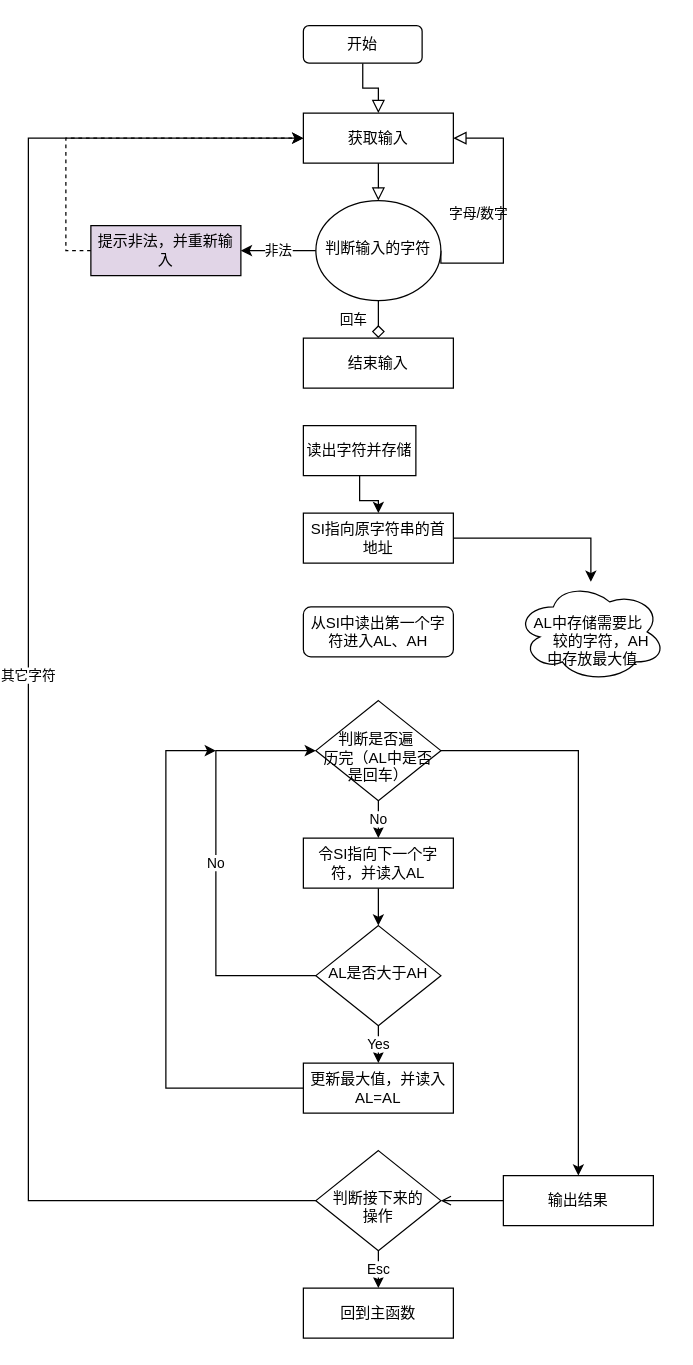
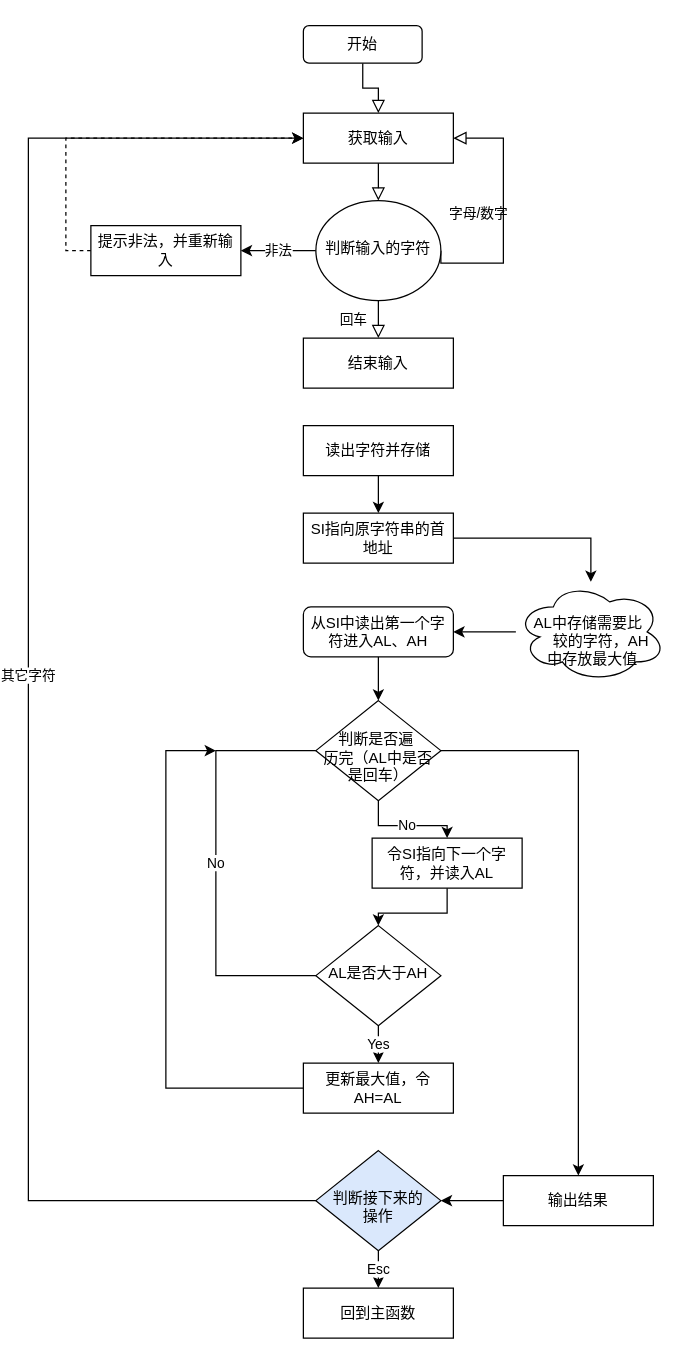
(166, 251) -> (166, 251)
(378, 324) -> (378, 324)
(359, 451) -> (378, 451)
none -> (488, 632)
none -> (378, 681)
(306, 751) -> (309, 751)
(378, 863) -> (447, 863)
(378, 1088) -> (378, 1088)
(378, 1201) -> (378, 1201)
(448, 1201) -> (451, 1201)
